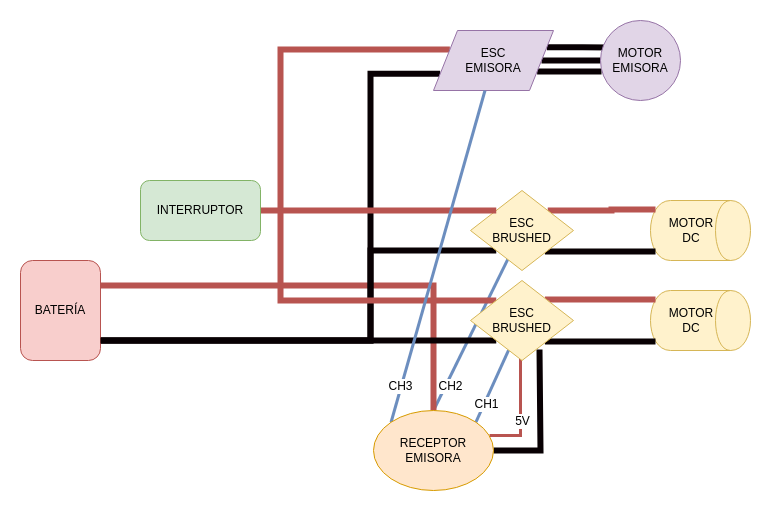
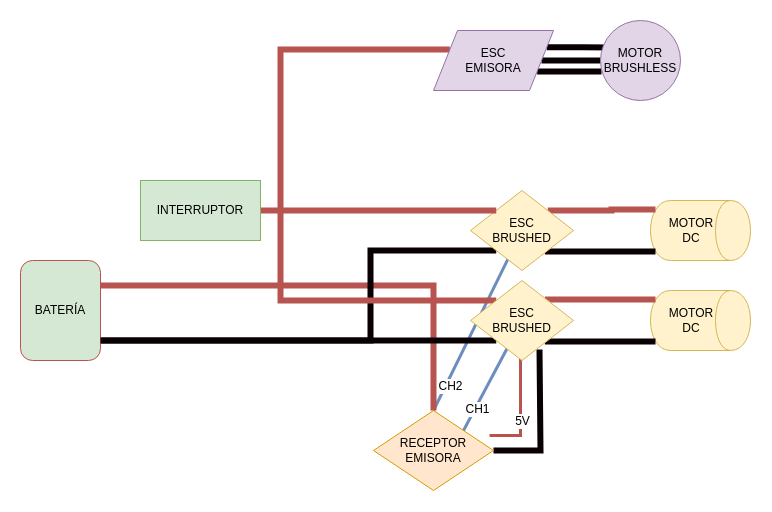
(641, 61) -> (641, 61)
(371, 127) -> none
(201, 211) -> (201, 211)
(438, 256) -> none
(61, 311) -> (61, 311)
(434, 451) -> (434, 451)
